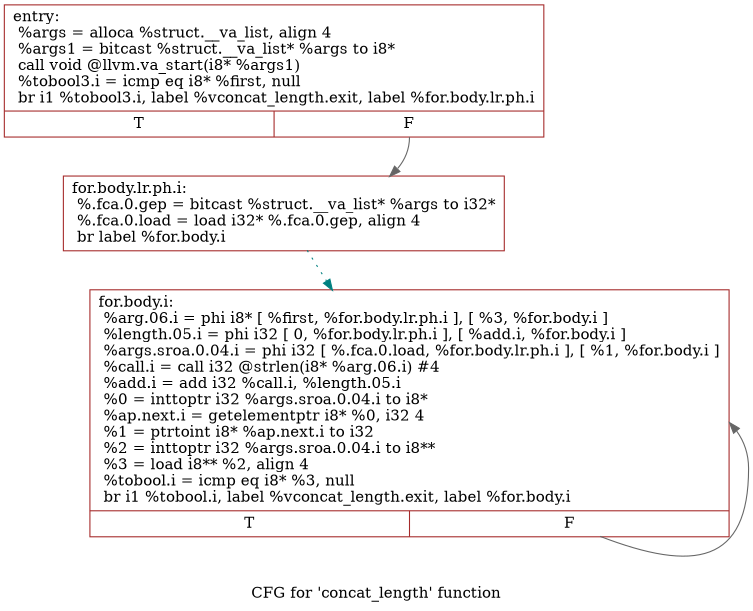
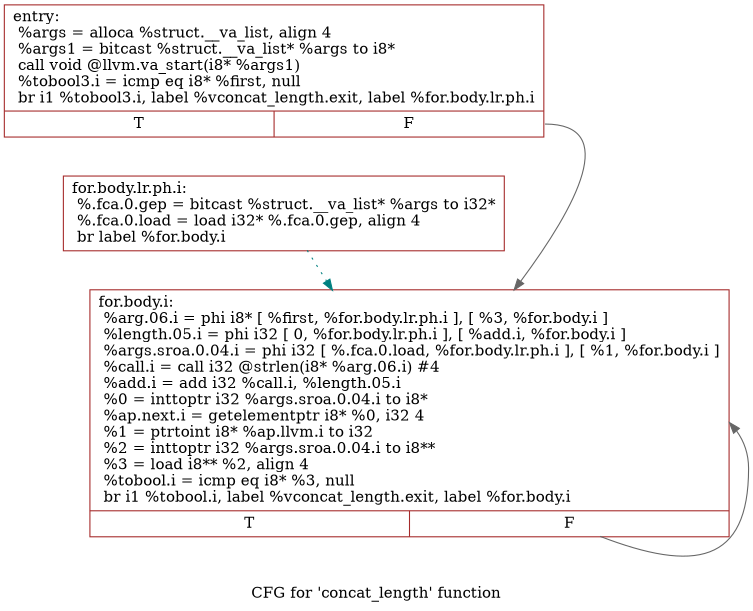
(406, 154) -> (574, 196)
(237, 432) -> (236, 432)
